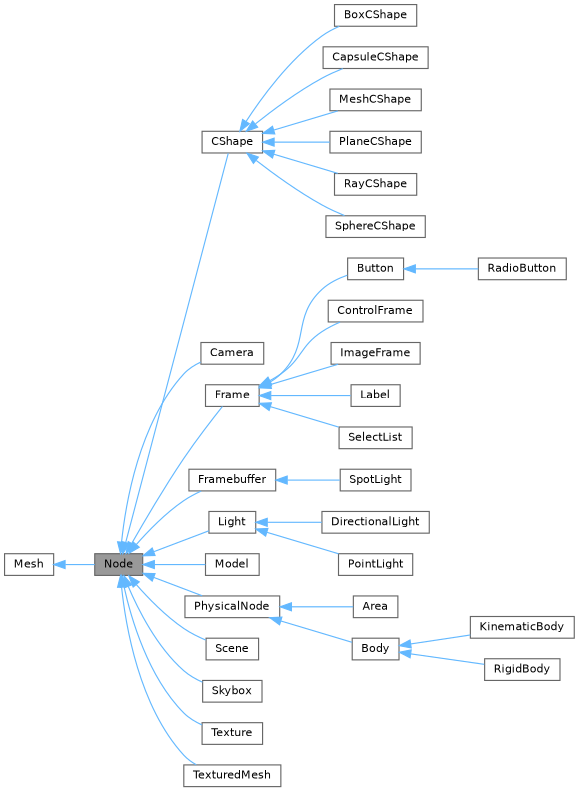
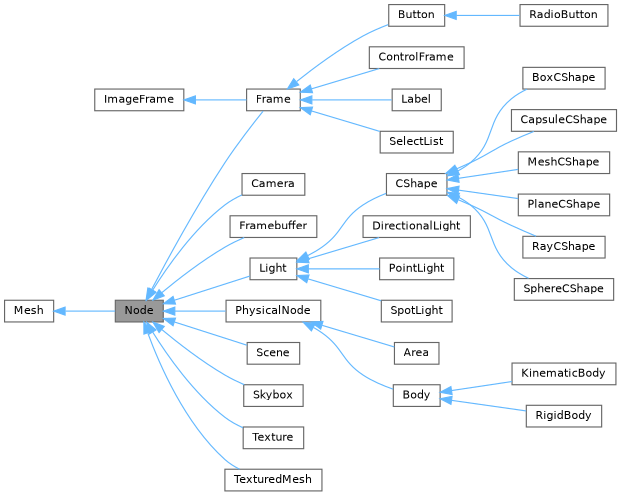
(177, 348) -> (345, 222)
(304, 374) -> (221, 100)
(314, 480) -> (345, 290)
(232, 565) -> none
